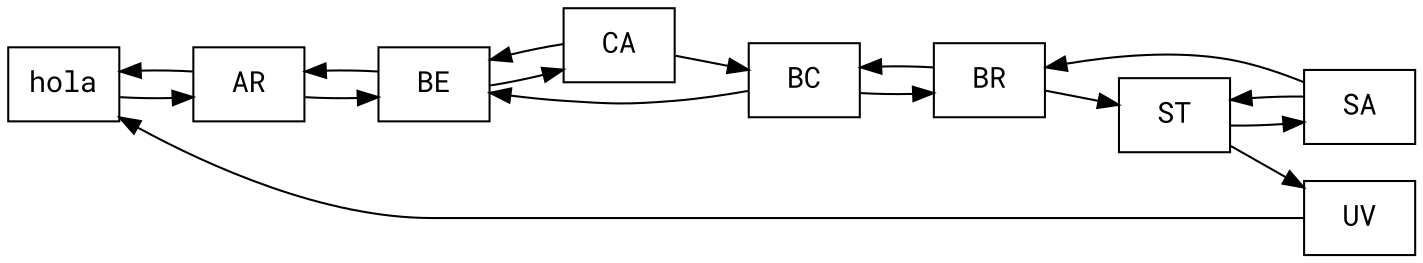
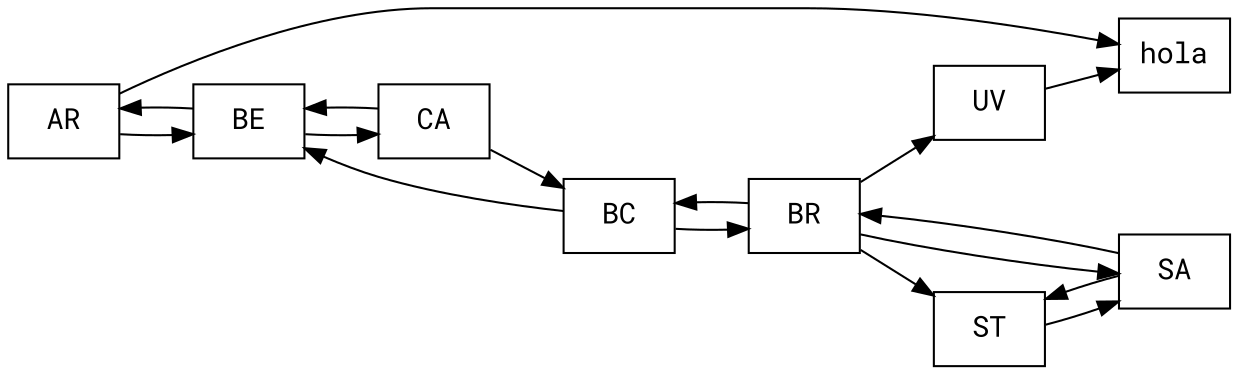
(146, 98) -> none
(1258, 162) -> (888, 165)
none -> (979, 256)
